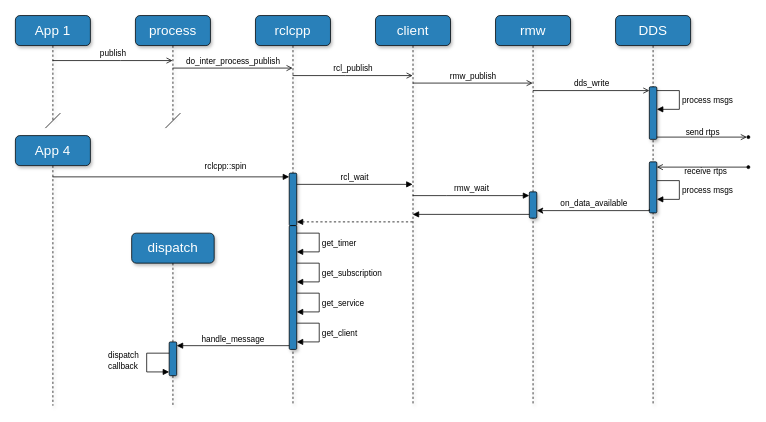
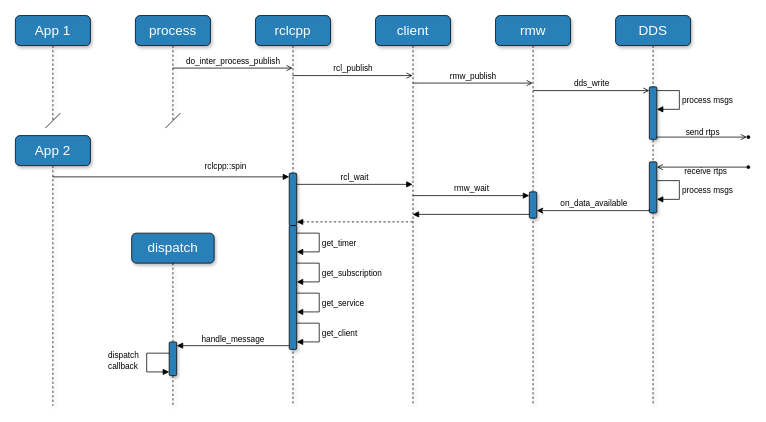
(111, 60) -> none
(53, 150) -> (53, 150)
